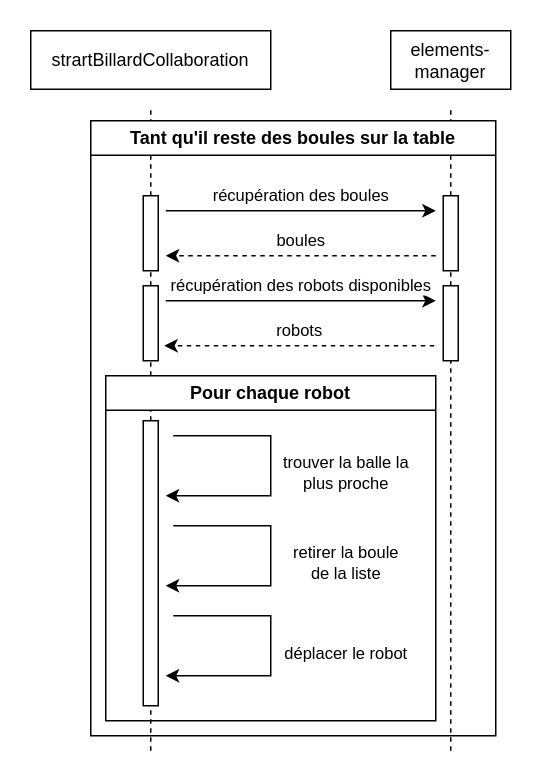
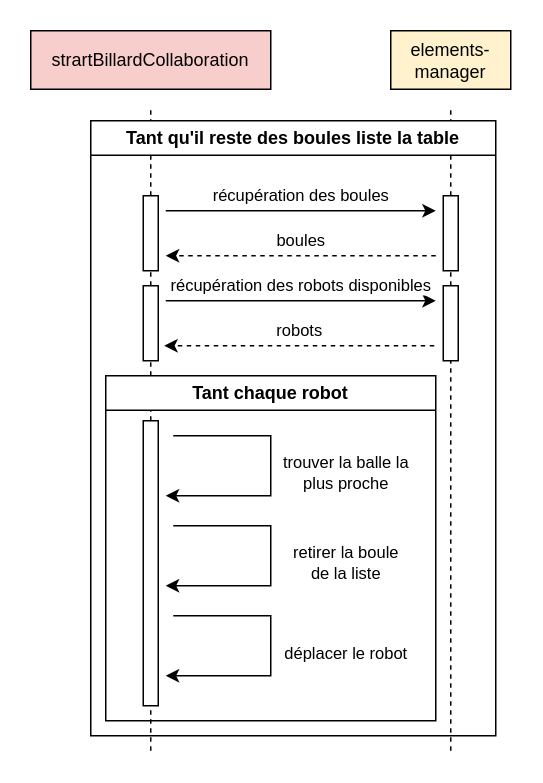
(151, 60) -> (151, 60)
(451, 60) -> (451, 60)
(293, 139) -> (293, 139)
(271, 394) -> (271, 394)
